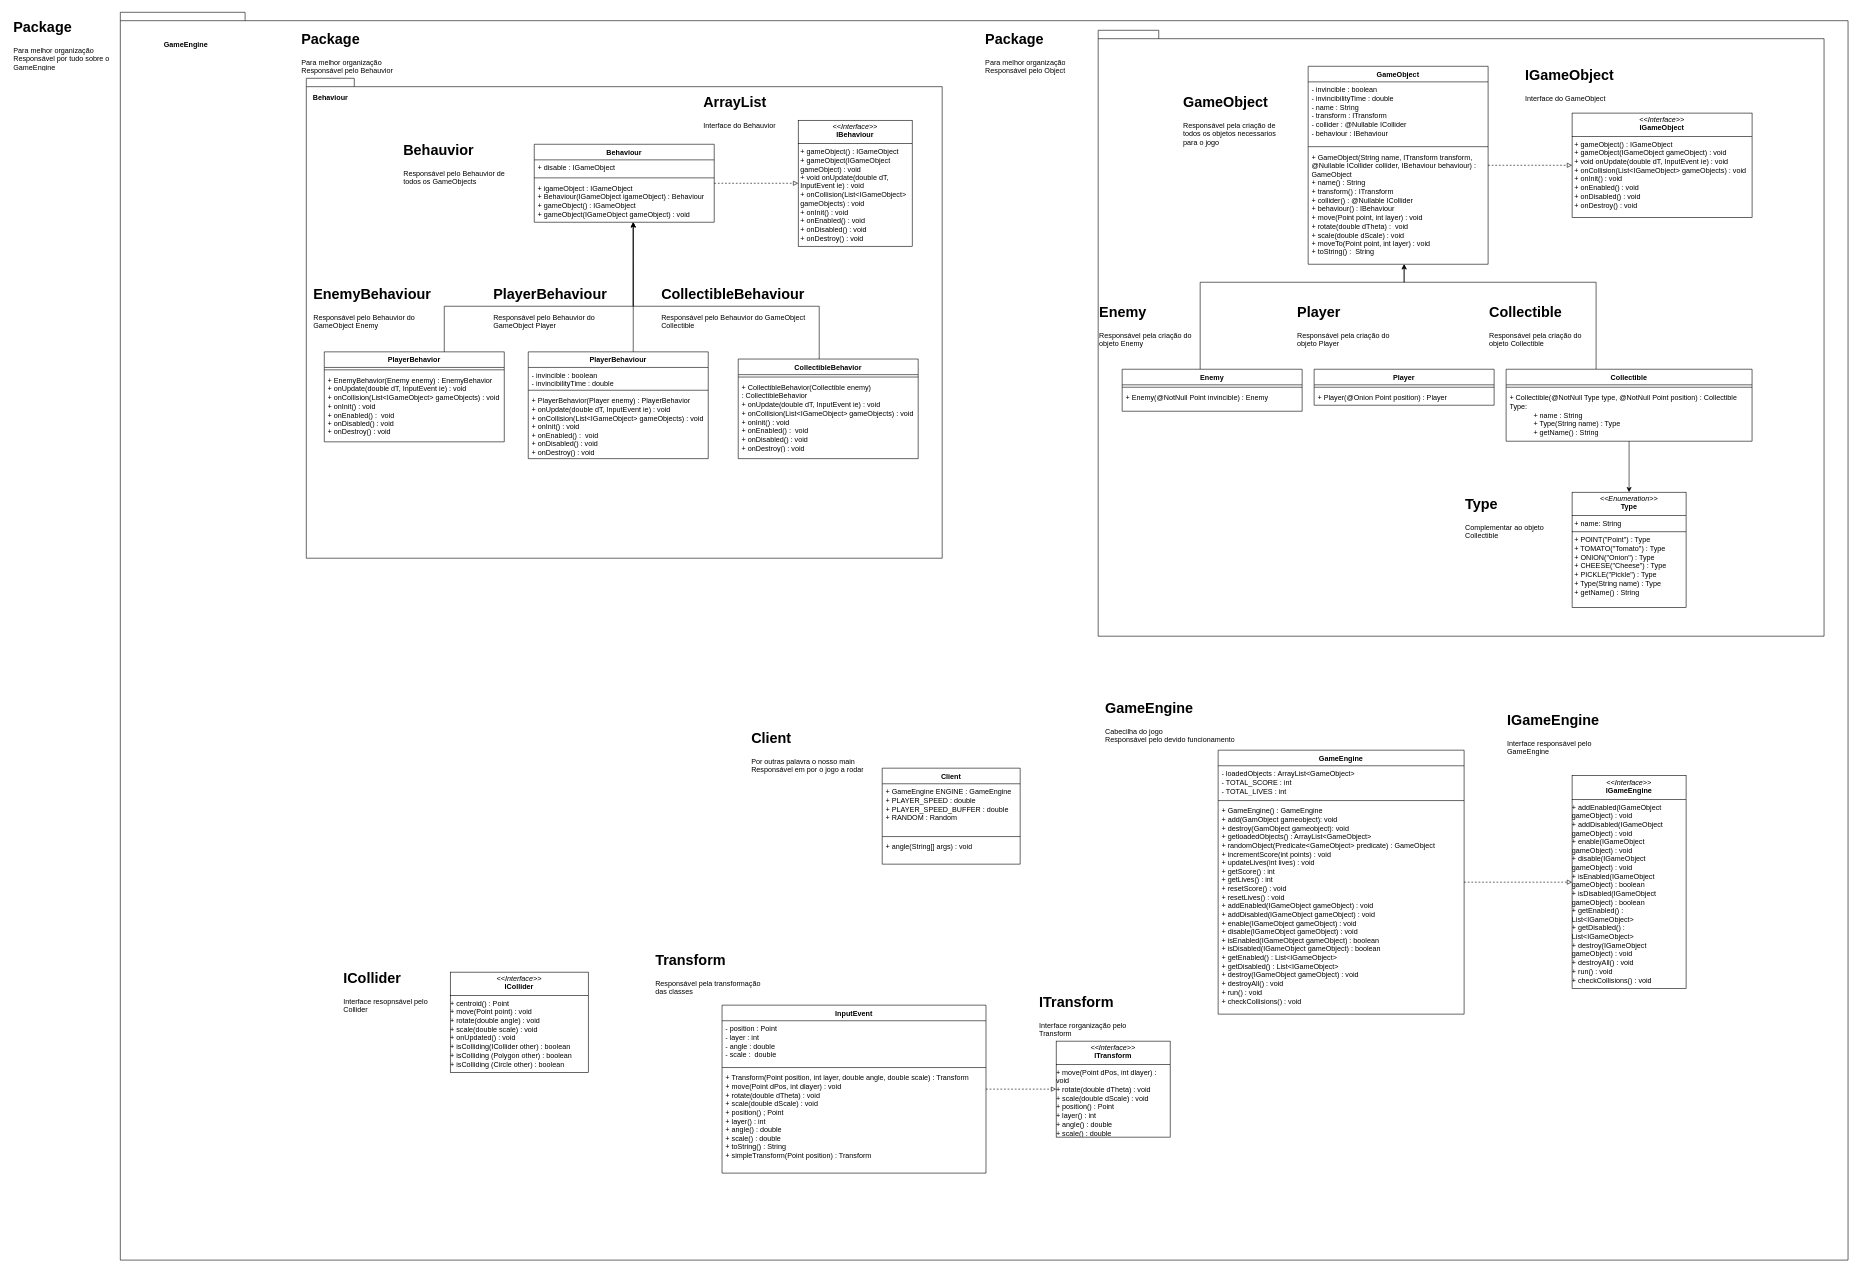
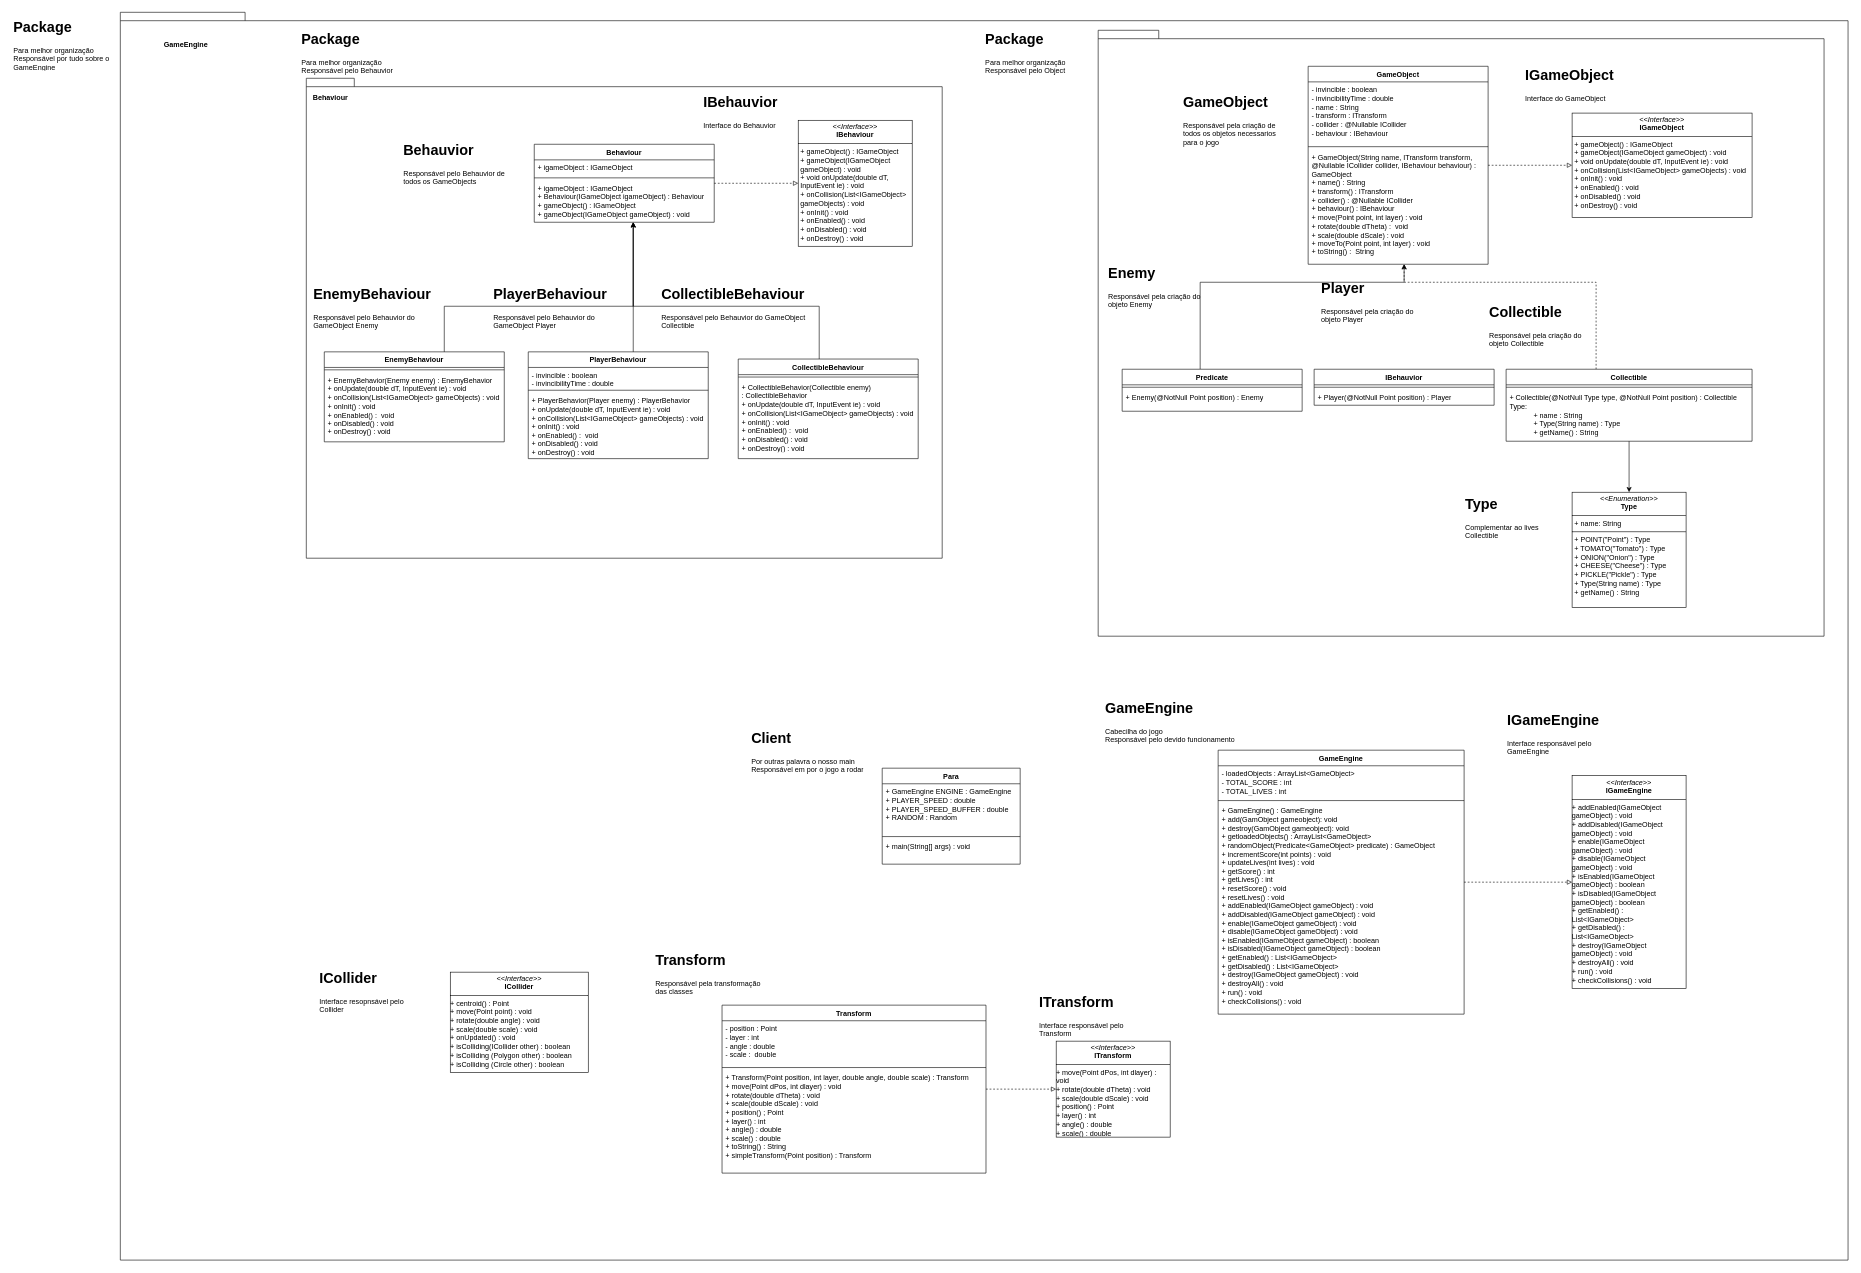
(745, 103) -> (745, 103)
(579, 168) -> (588, 168)
(1544, 282) -> (1544, 282)
(1152, 333) -> (1161, 294)
(1350, 333) -> (1374, 309)
(414, 360) -> (414, 360)
(828, 368) -> (828, 368)
(1212, 378) -> (1212, 378)
(1404, 378) -> (1404, 378)
(1198, 398) -> (1196, 398)
(1387, 398) -> (1390, 398)
(1519, 509) -> (1519, 509)
(951, 777) -> (951, 777)
(937, 848) -> (935, 848)
(396, 993) -> (372, 993)
(1093, 1007) -> (1093, 1007)
(854, 1014) -> (854, 1014)
